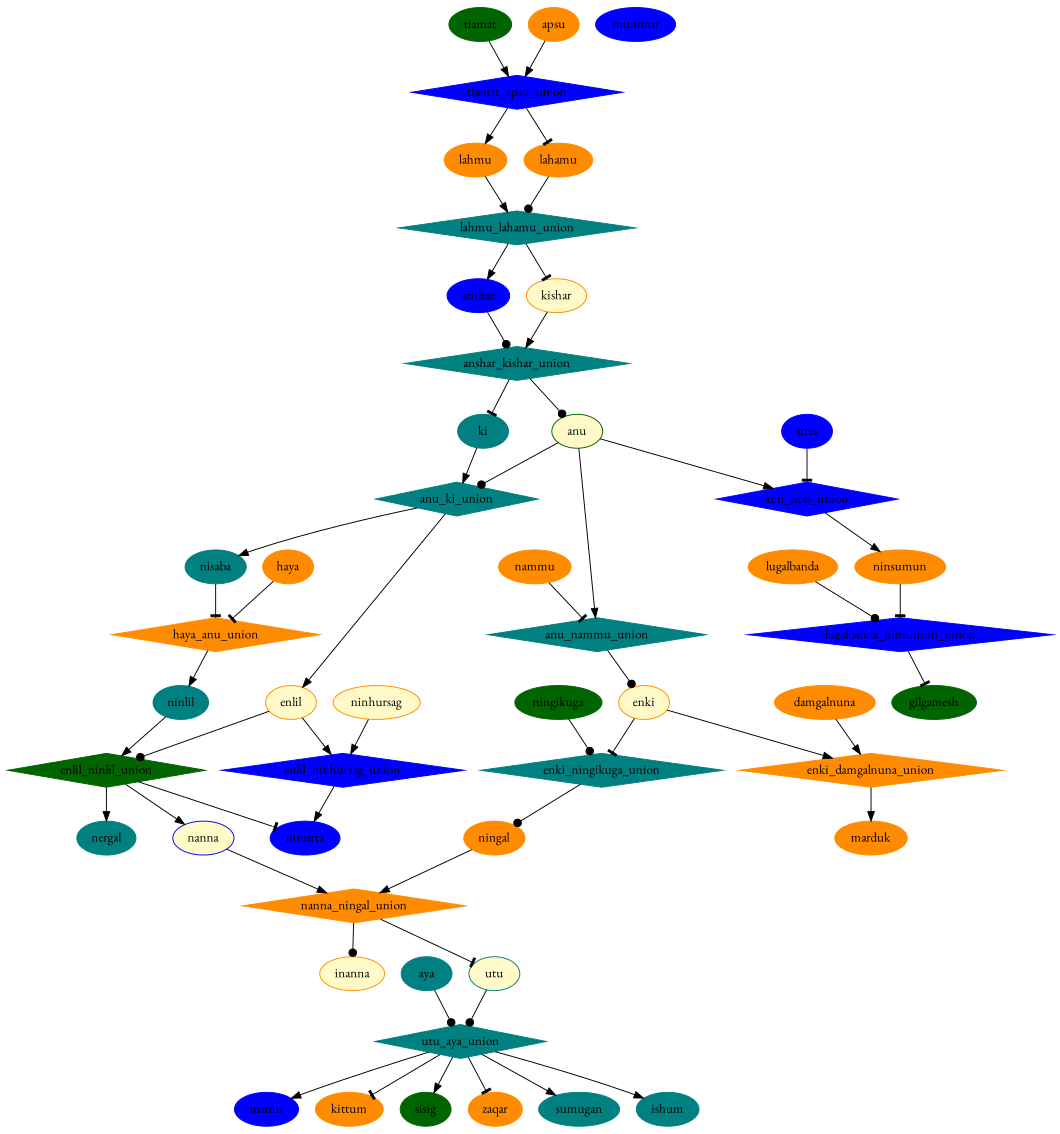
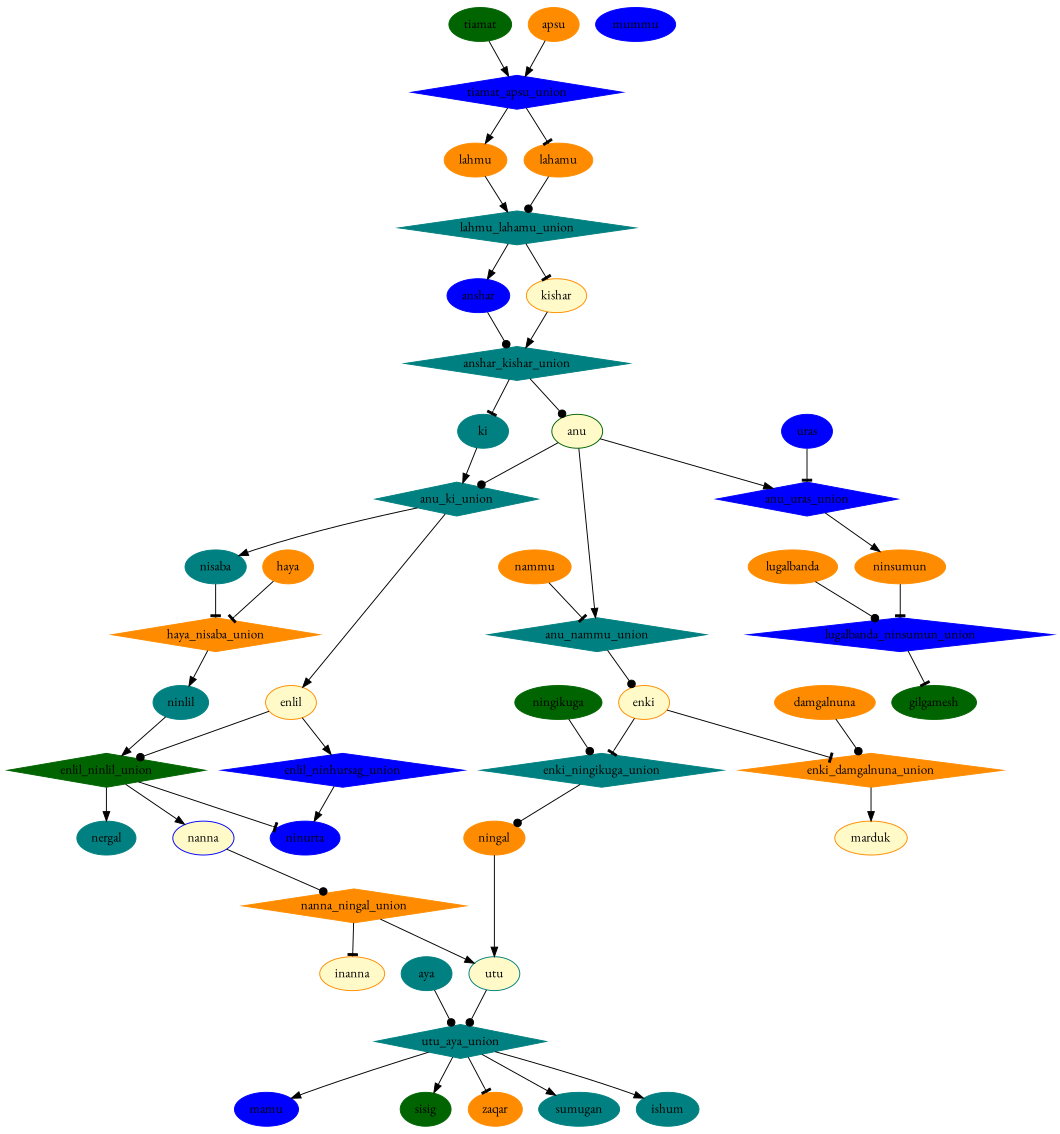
(216, 635) -> (216, 635)
(377, 702) -> none
(748, 733) -> (748, 733)
(846, 734) -> (846, 734)
(871, 838) -> (871, 838)
(430, 869) -> (494, 901)
(273, 870) -> (273, 870)
(353, 937) -> (353, 937)
(425, 940) -> (425, 940)
(349, 1109) -> none
